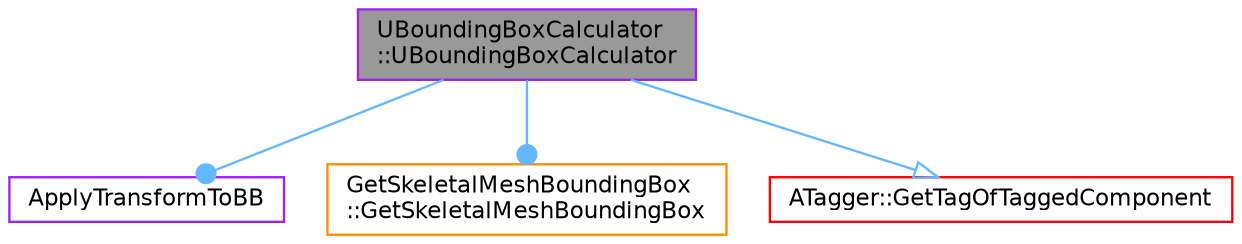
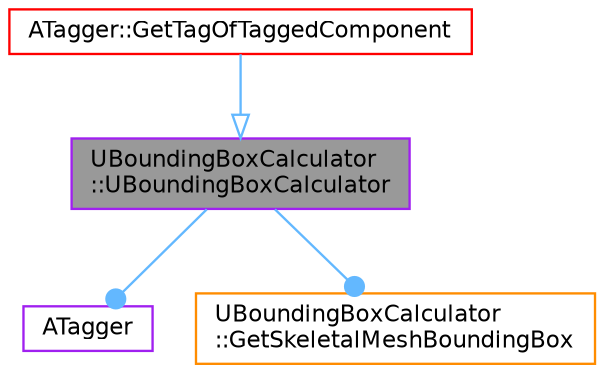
(773, 125) -> (241, 84)
(147, 200) -> (88, 329)
(527, 200) -> (396, 329)
